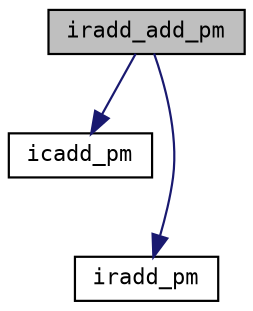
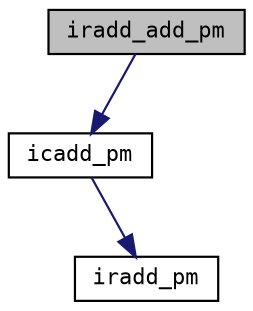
(174, 144) -> (108, 208)
